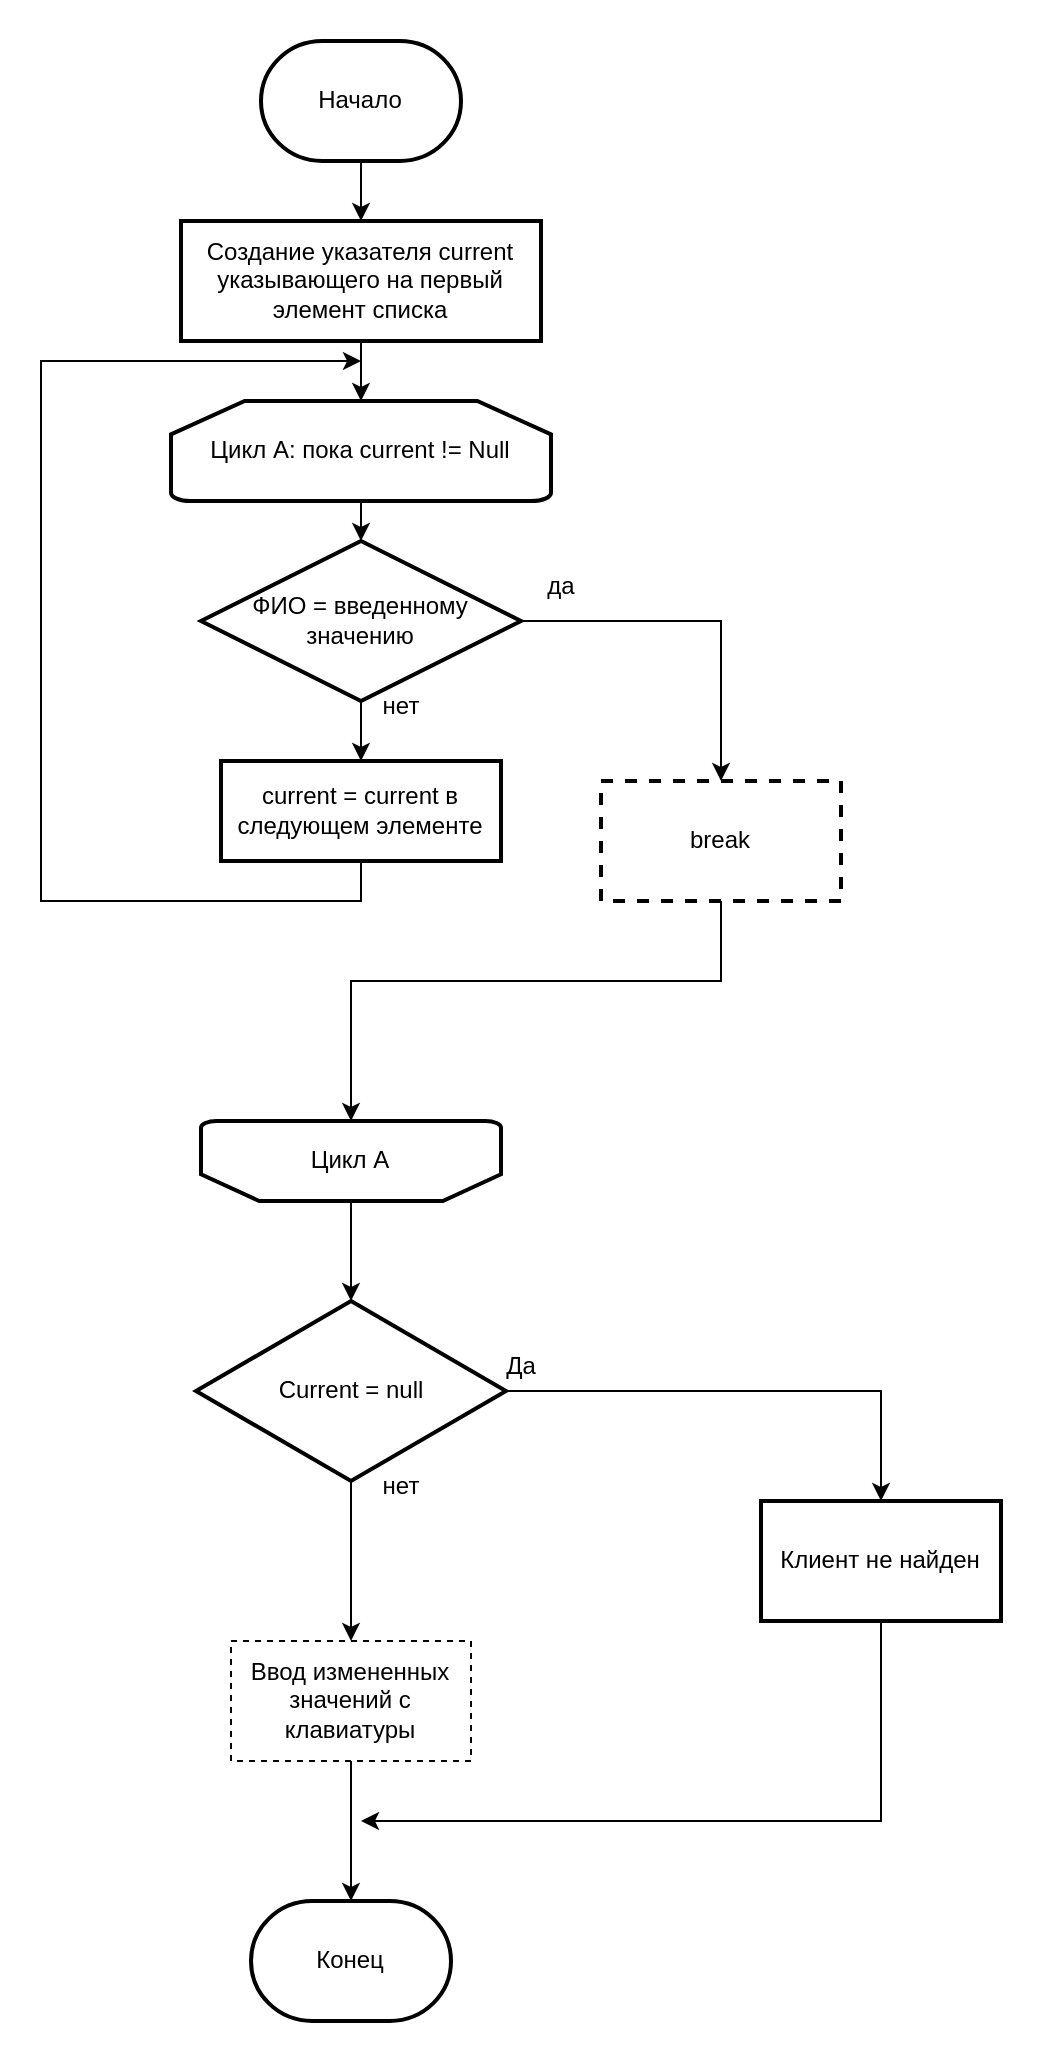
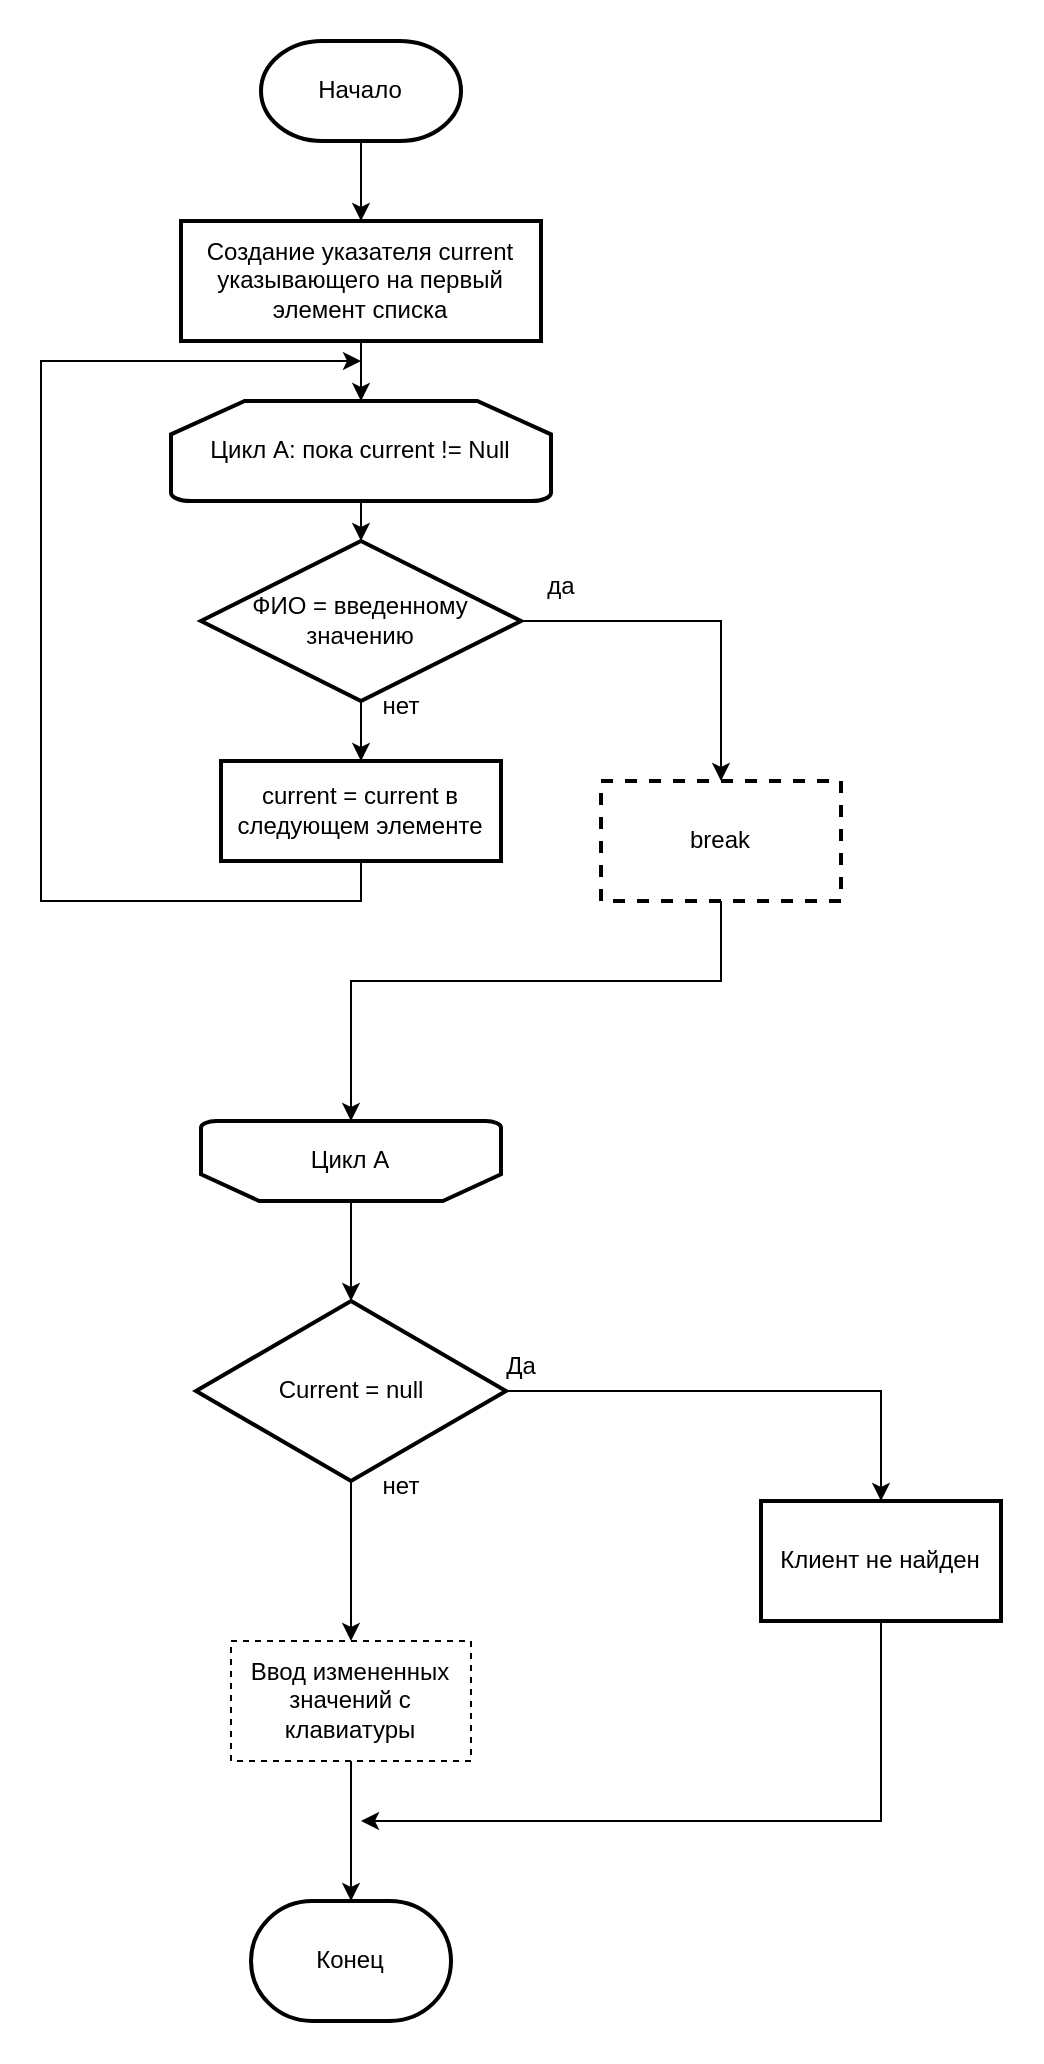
(361, 101) -> (361, 91)
